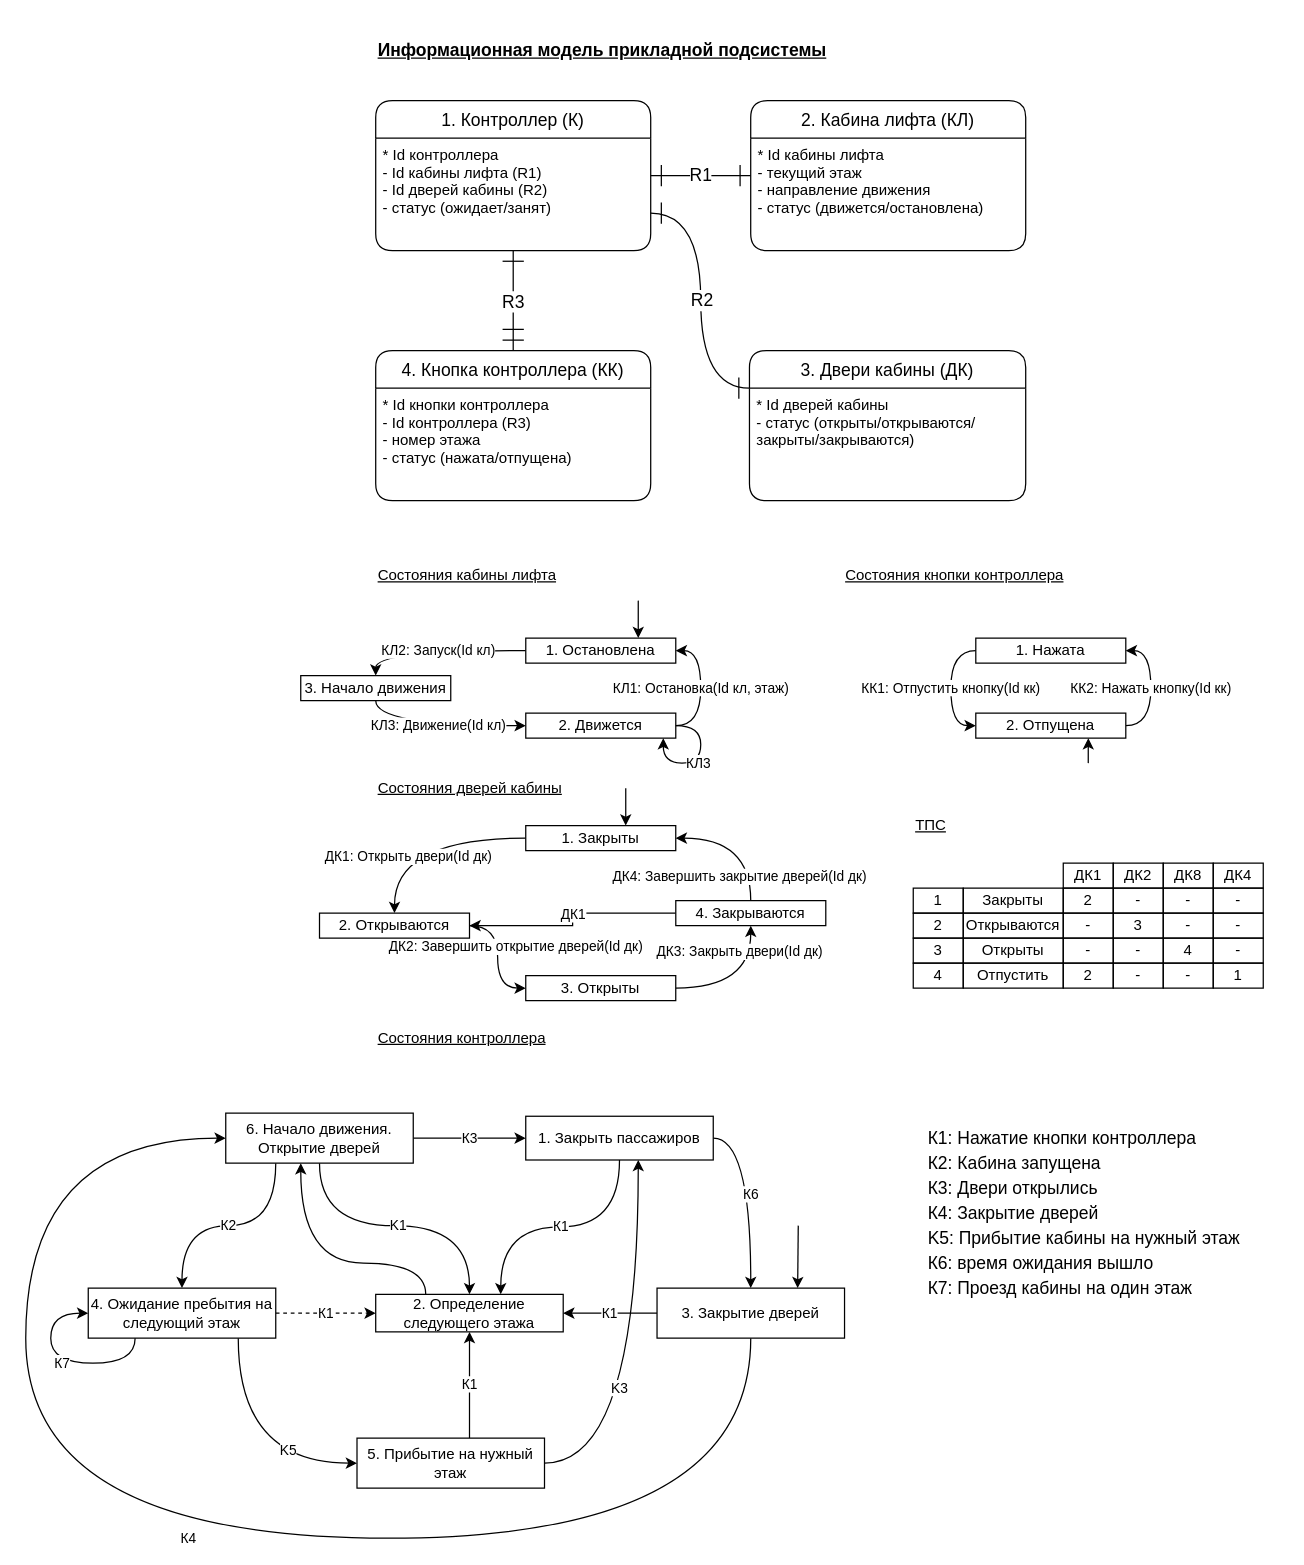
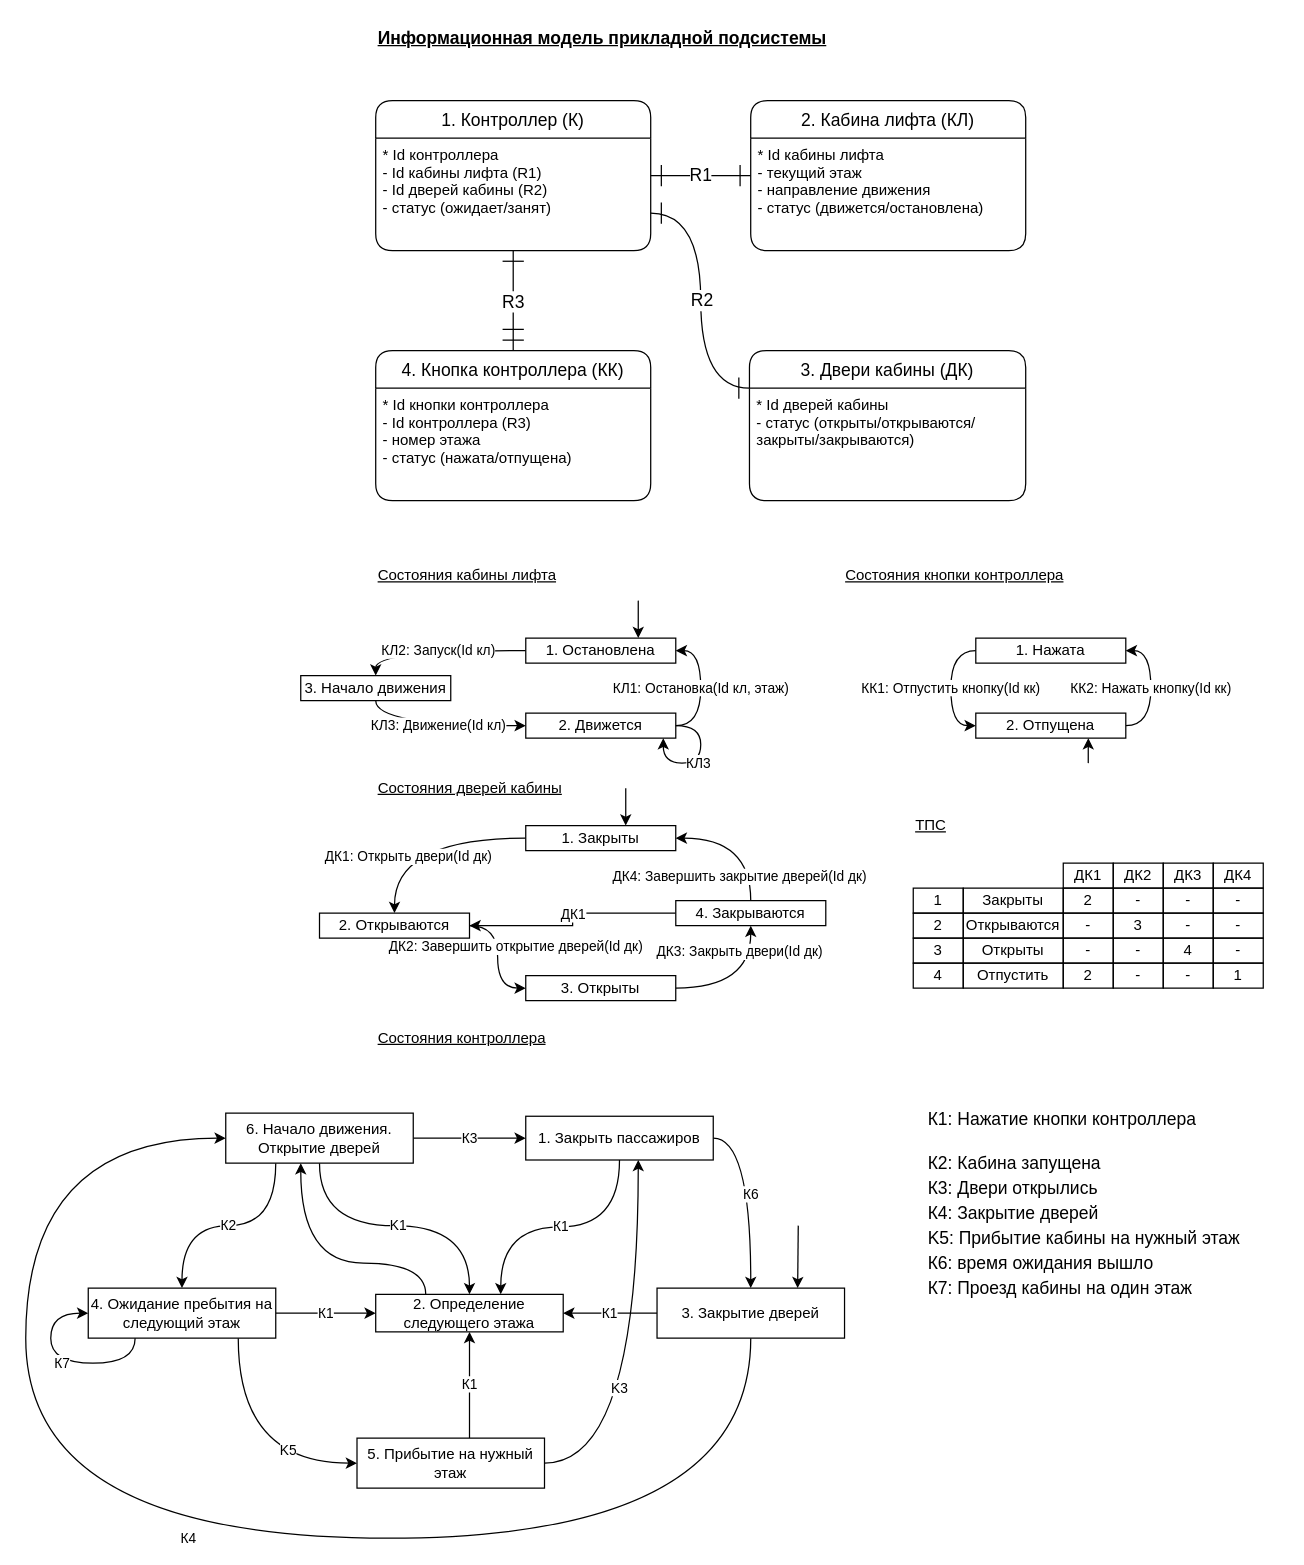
(626, 51) -> (626, 38)
(1188, 876) -> (1188, 876)
(1101, 1138) -> (1101, 1119)
(298, 1313) -> (298, 1313)
